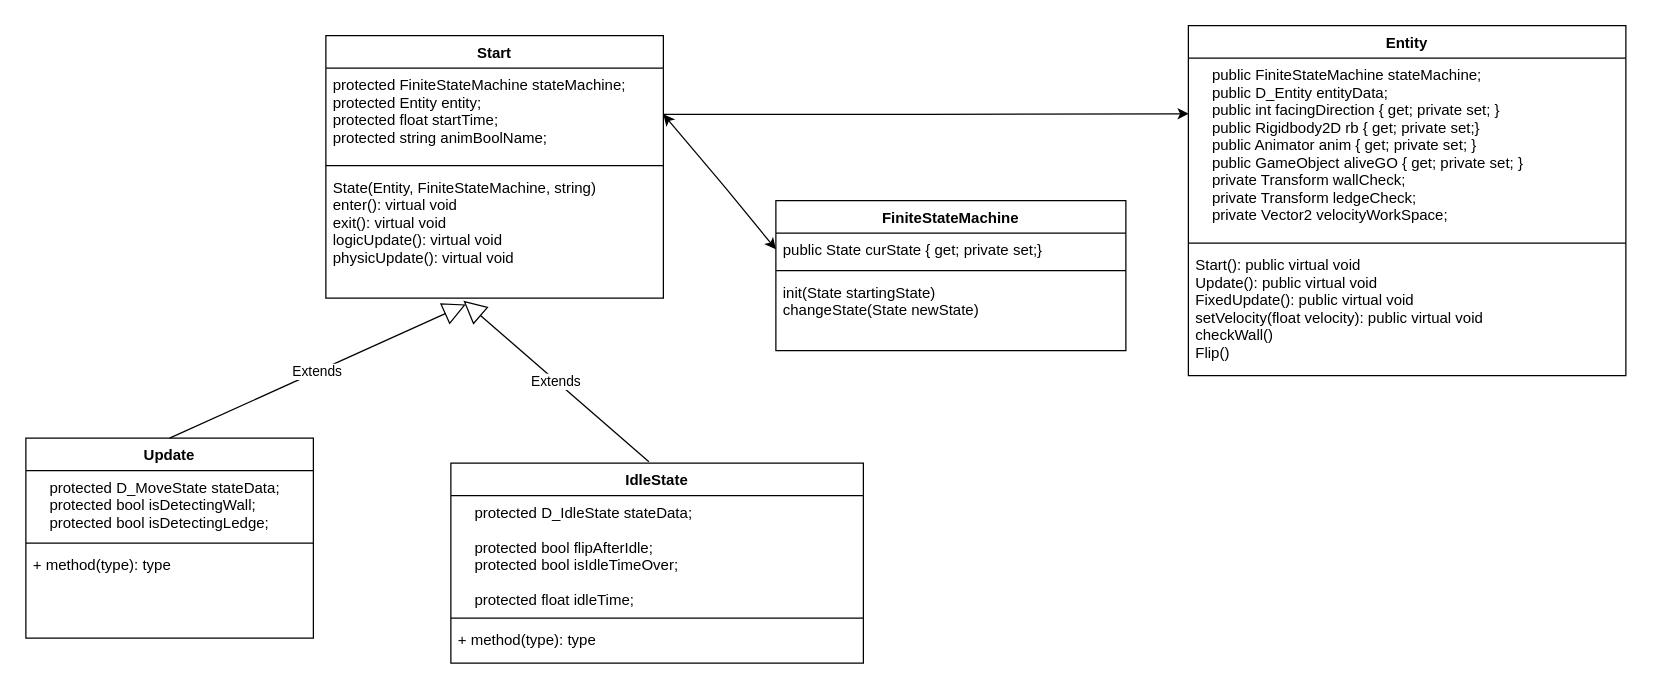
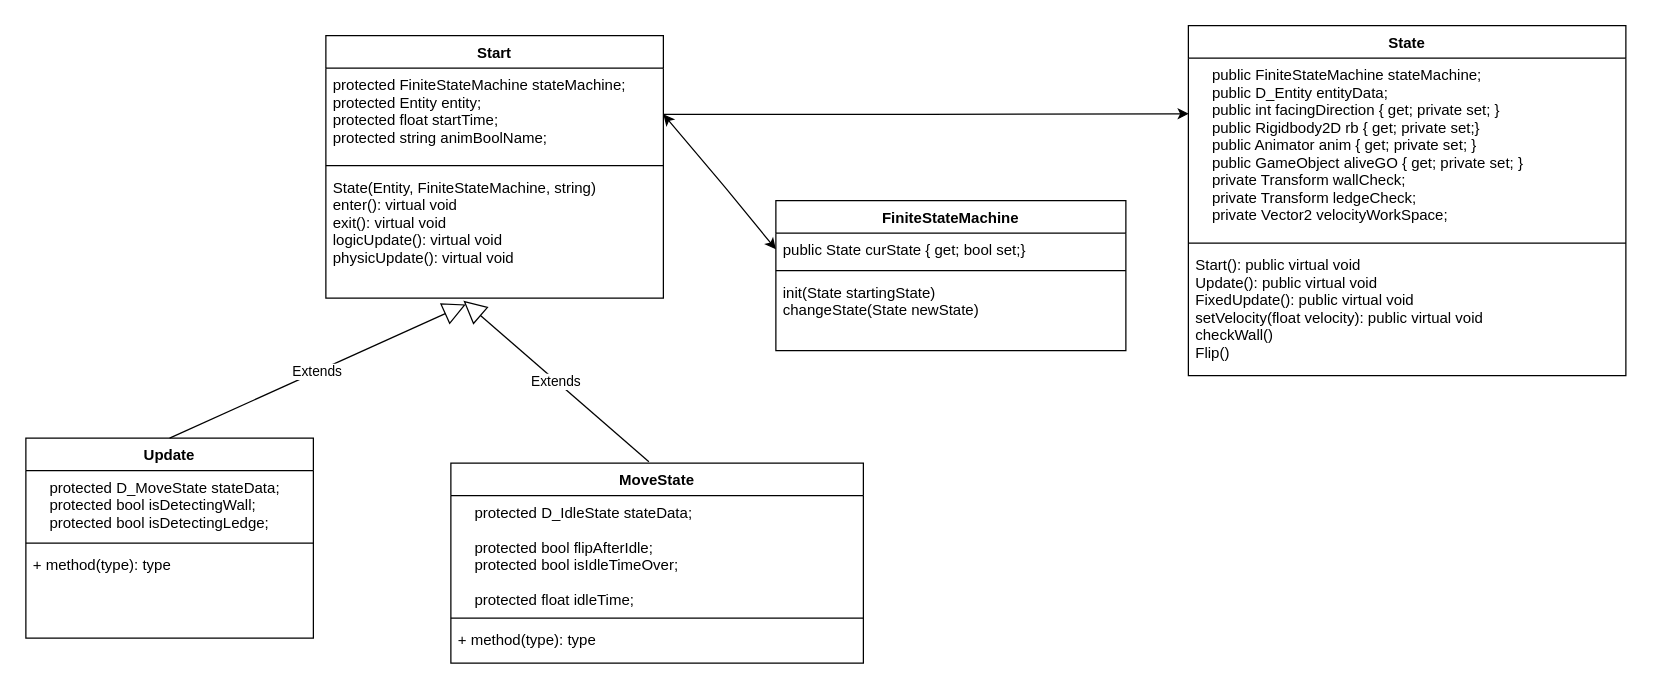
(1406, 43) -> (1406, 43)
(937, 250) -> (925, 250)
(656, 480) -> (656, 480)
